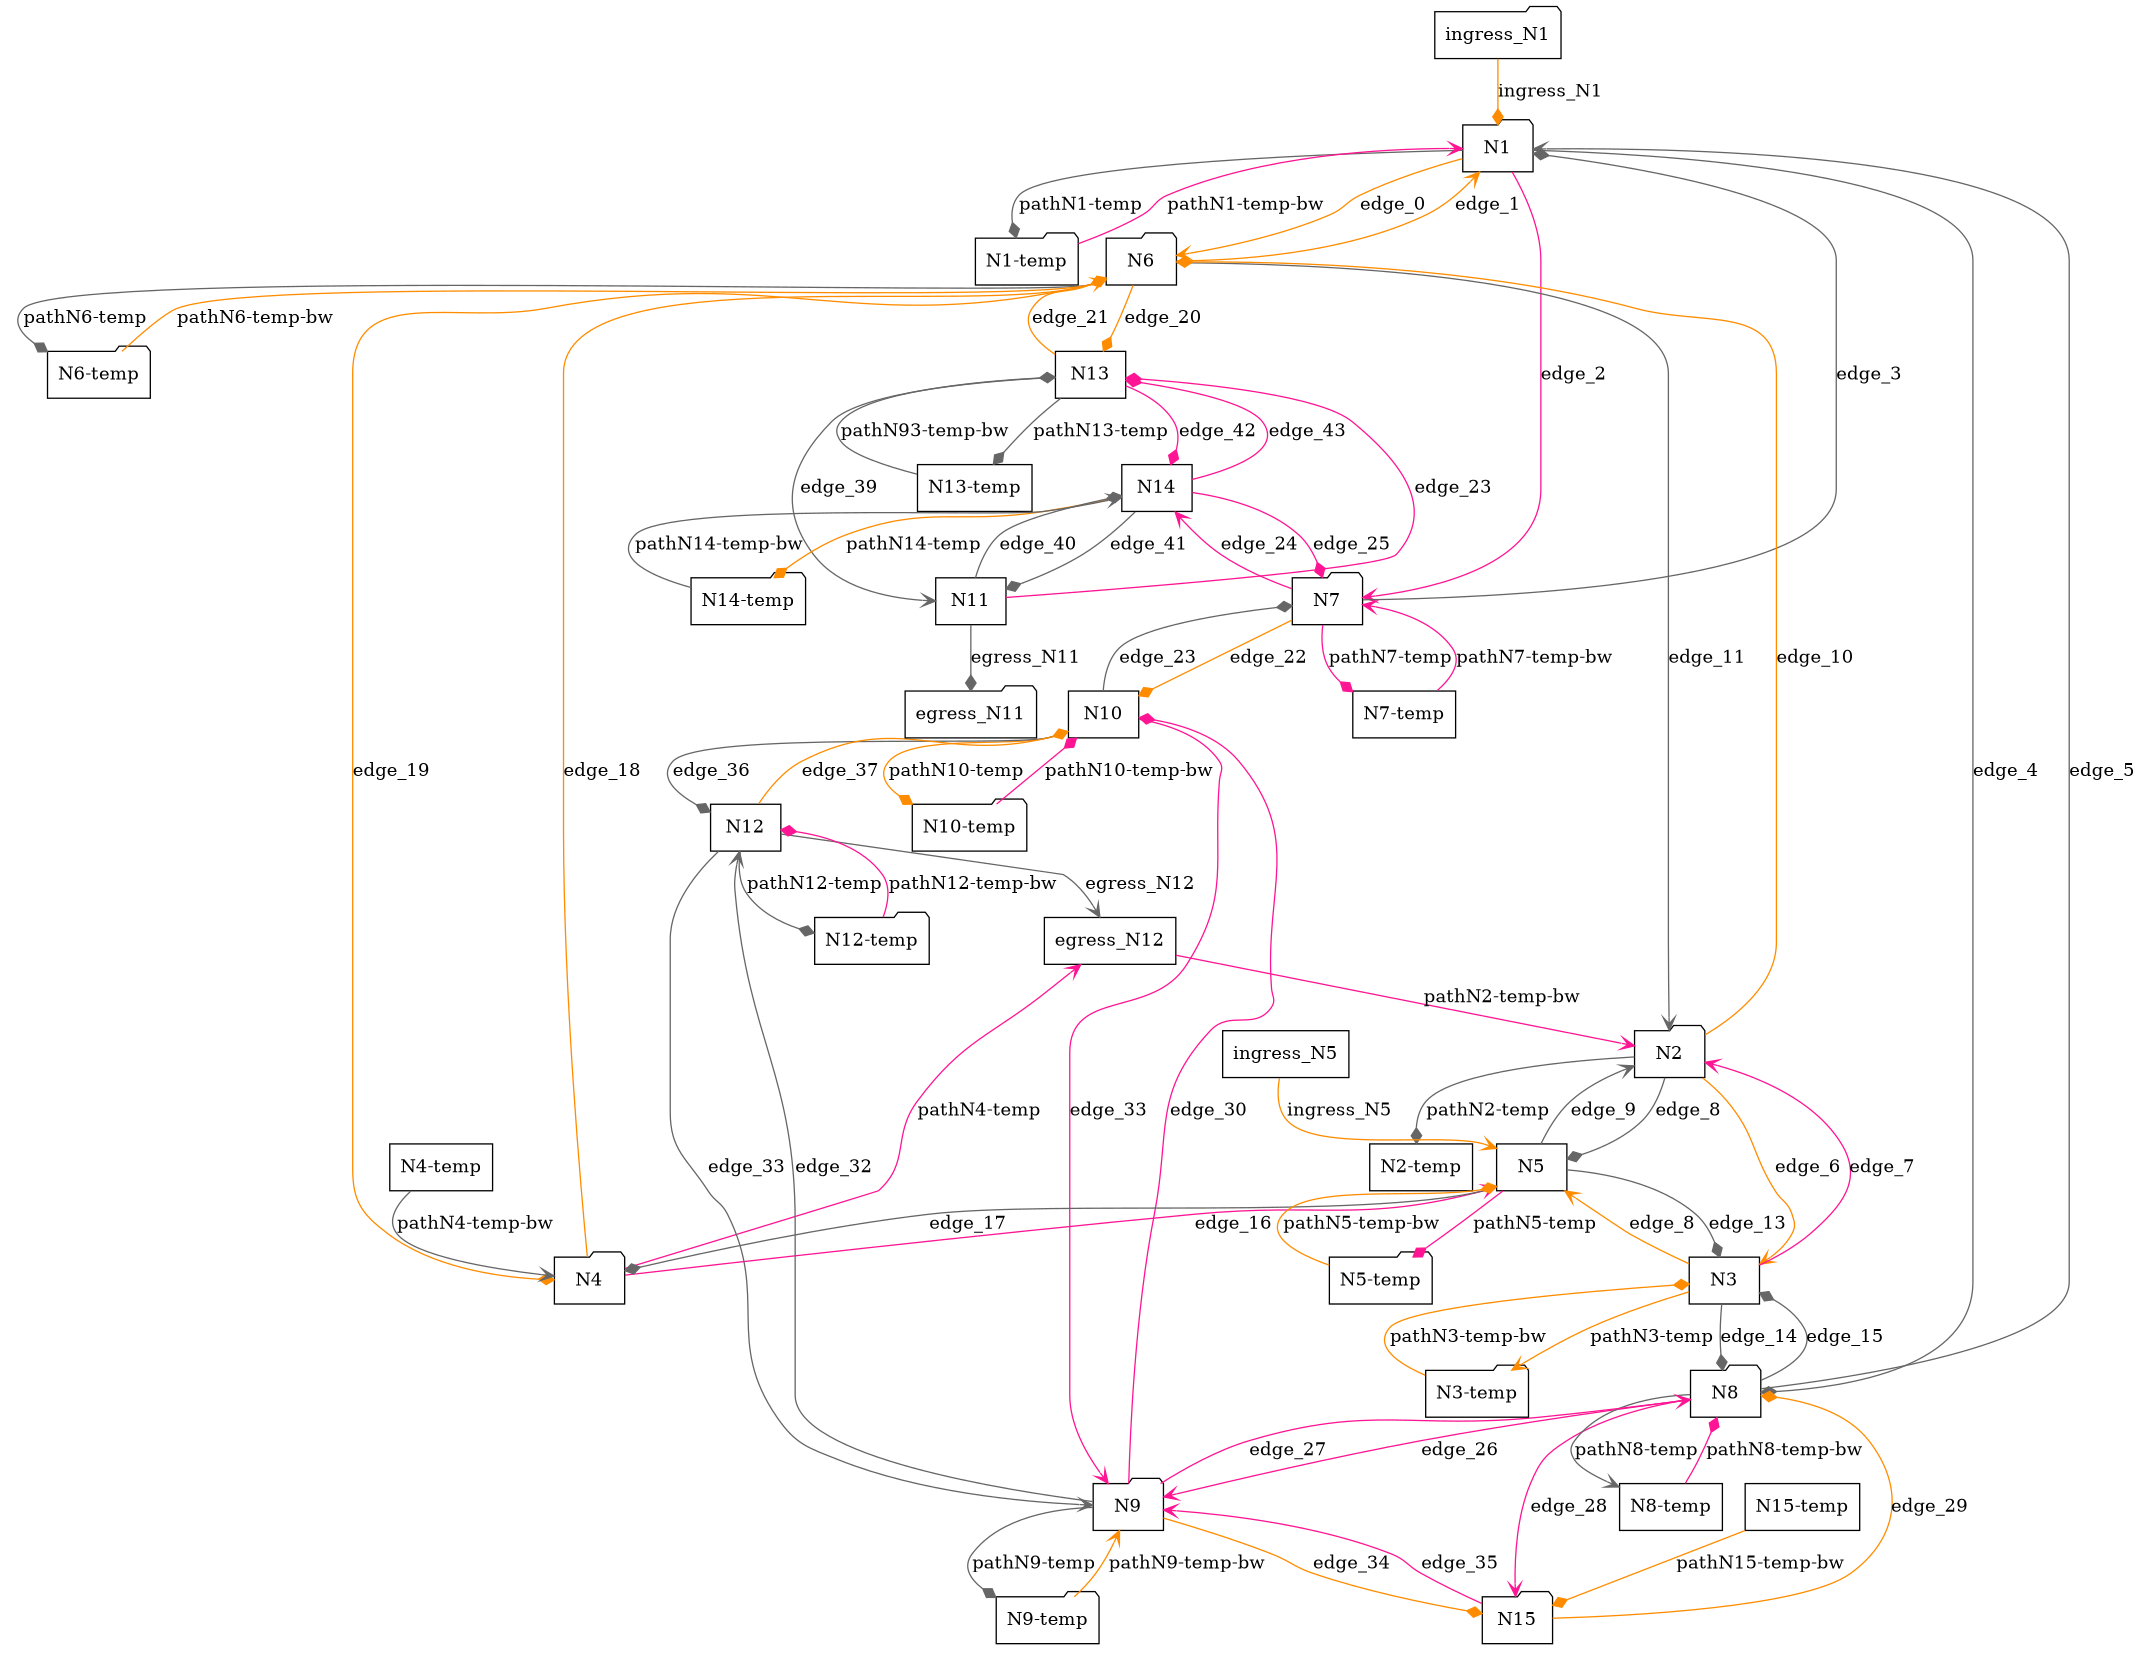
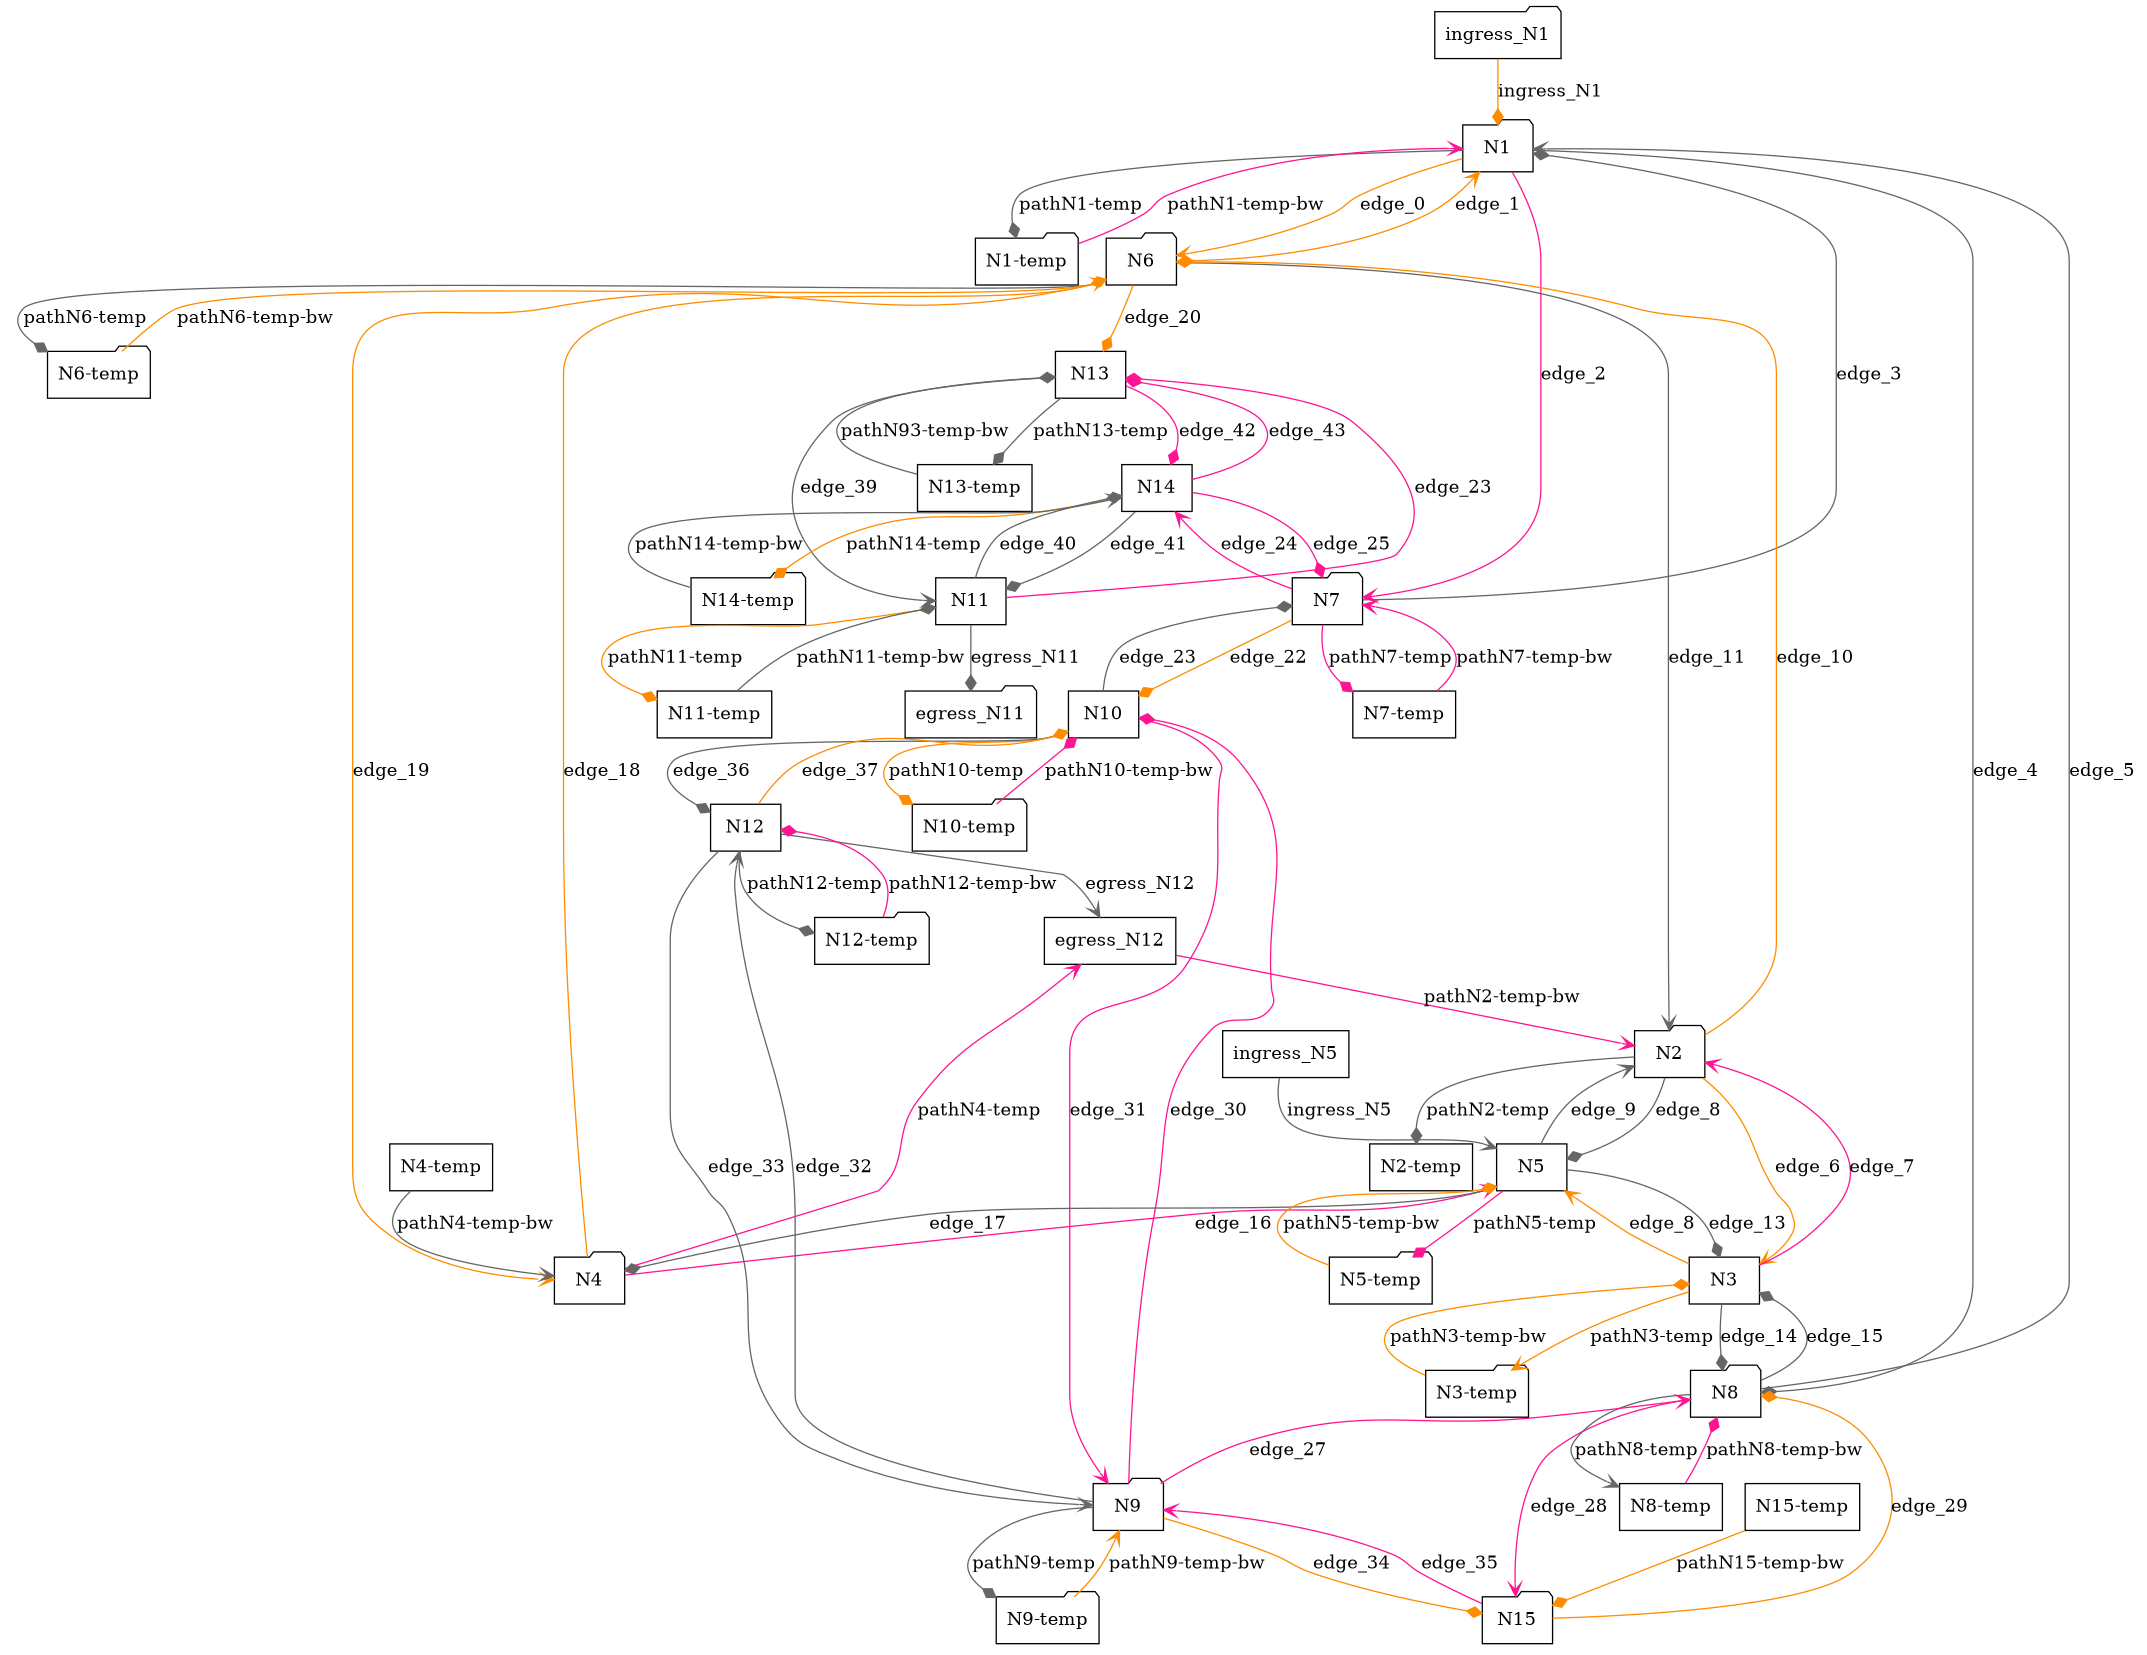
(1035, 305) -> none
(353, 493) -> (353, 493)
none -> (714, 714)
(1109, 1111) -> (1109, 1111)
(1361, 1139) -> (1361, 1139)
(1432, 1439) -> none
